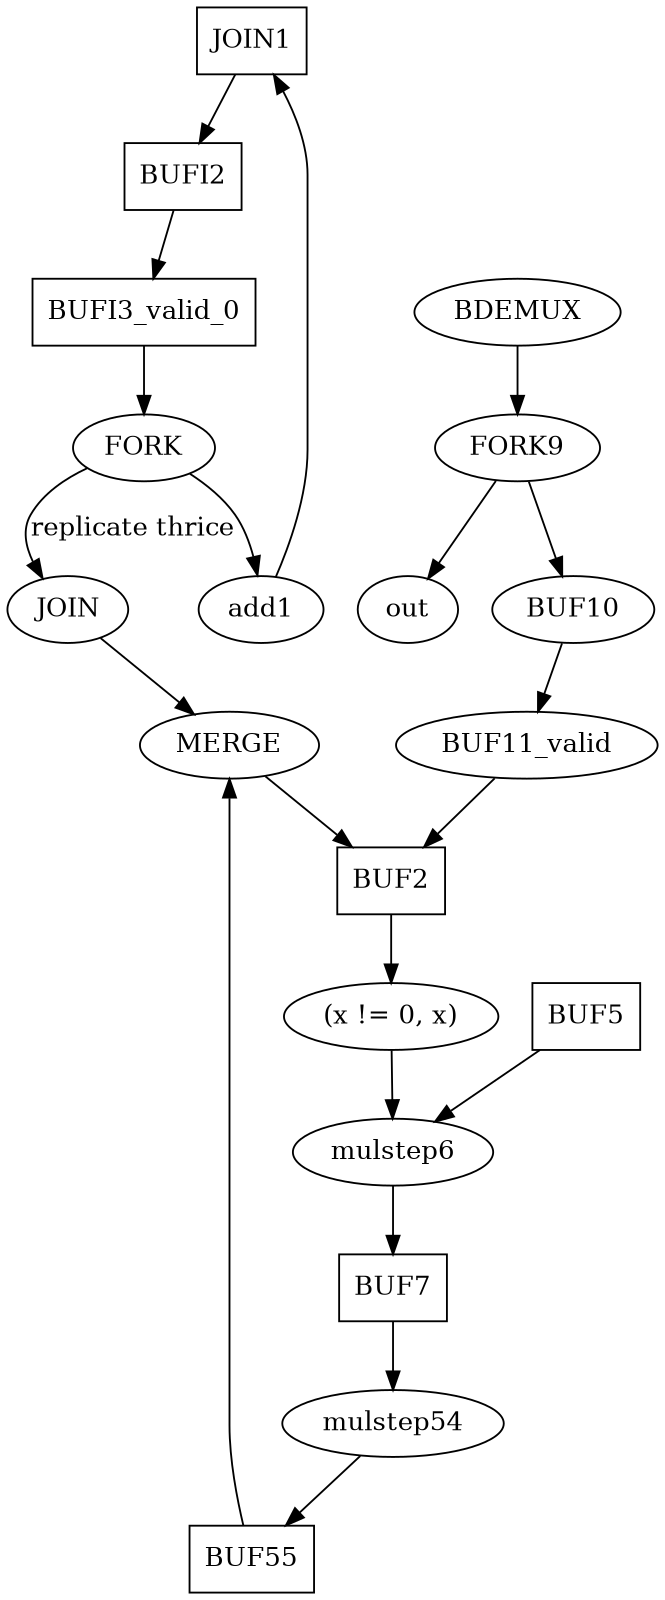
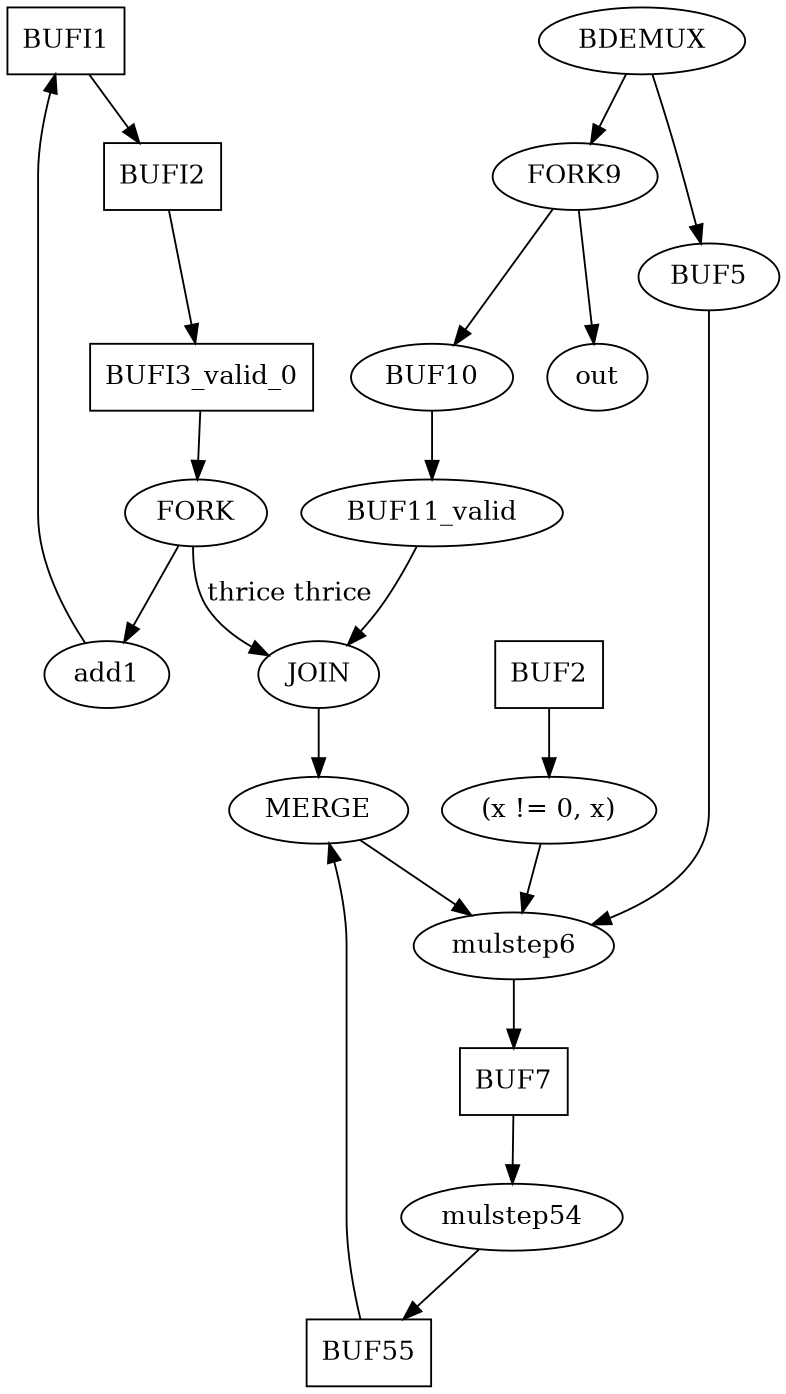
(252, 41) -> (66, 41)
none -> (675, 149)
(133, 529) -> (290, 594)
(301, 806) -> (408, 872)
(466, 806) -> (391, 591)
(586, 1017) -> (709, 277)
